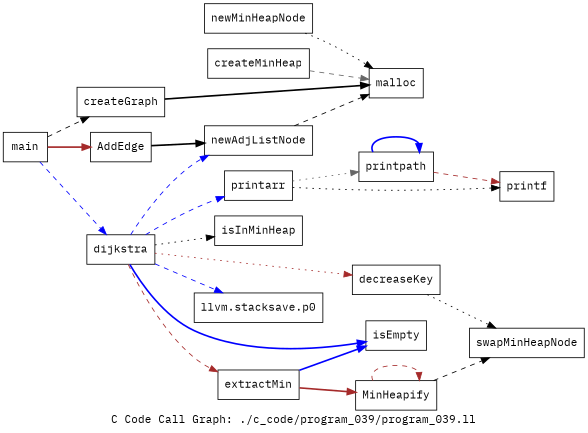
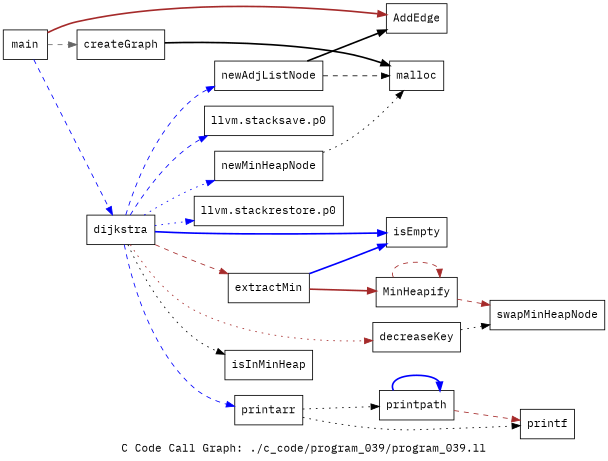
(259, 64) -> none
(65, 129) -> (58, 45)
(174, 145) -> (343, 47)
(322, 177) -> (337, 408)
none -> (175, 197)
none -> (269, 211)
(458, 371) -> (469, 301)
